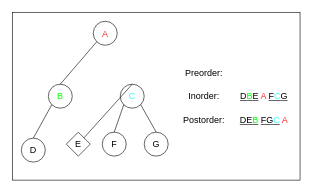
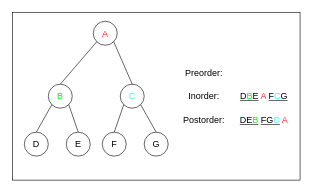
(108, 111) -> (123, 63)
none -> (74, 119)
(78, 144) -> (78, 144)
(33, 150) -> (36, 144)
